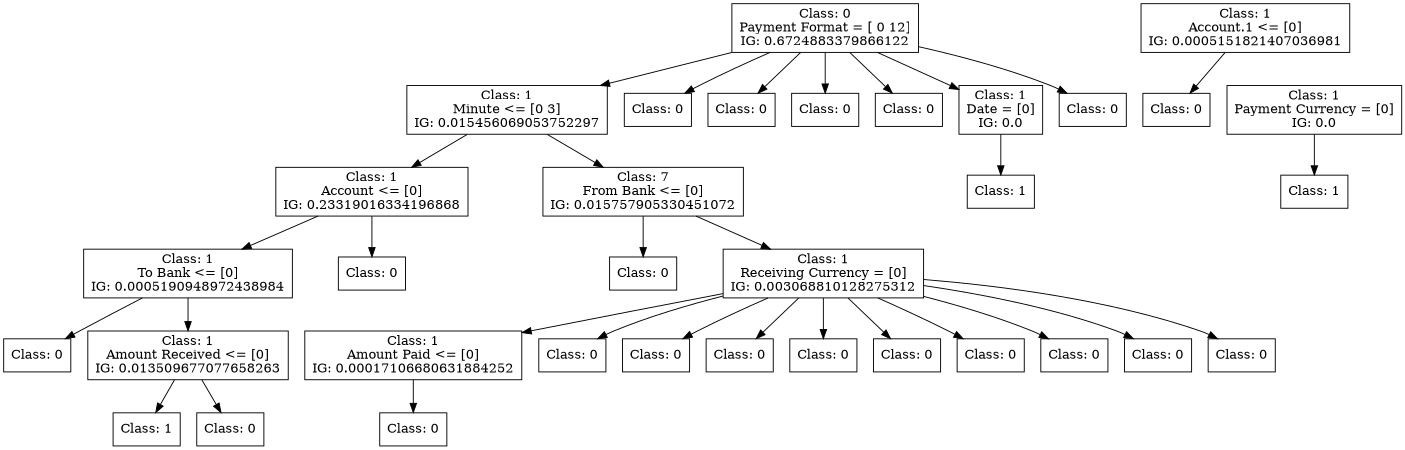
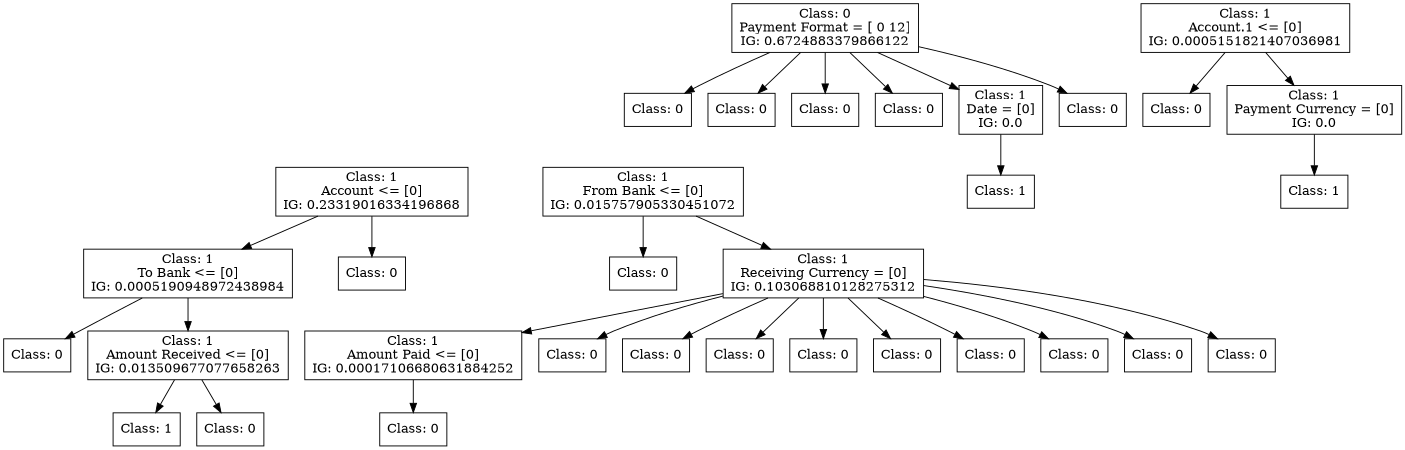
none -> (1277, 65)
(507, 110) -> none
(643, 192) -> (643, 192)
(823, 274) -> (823, 274)
